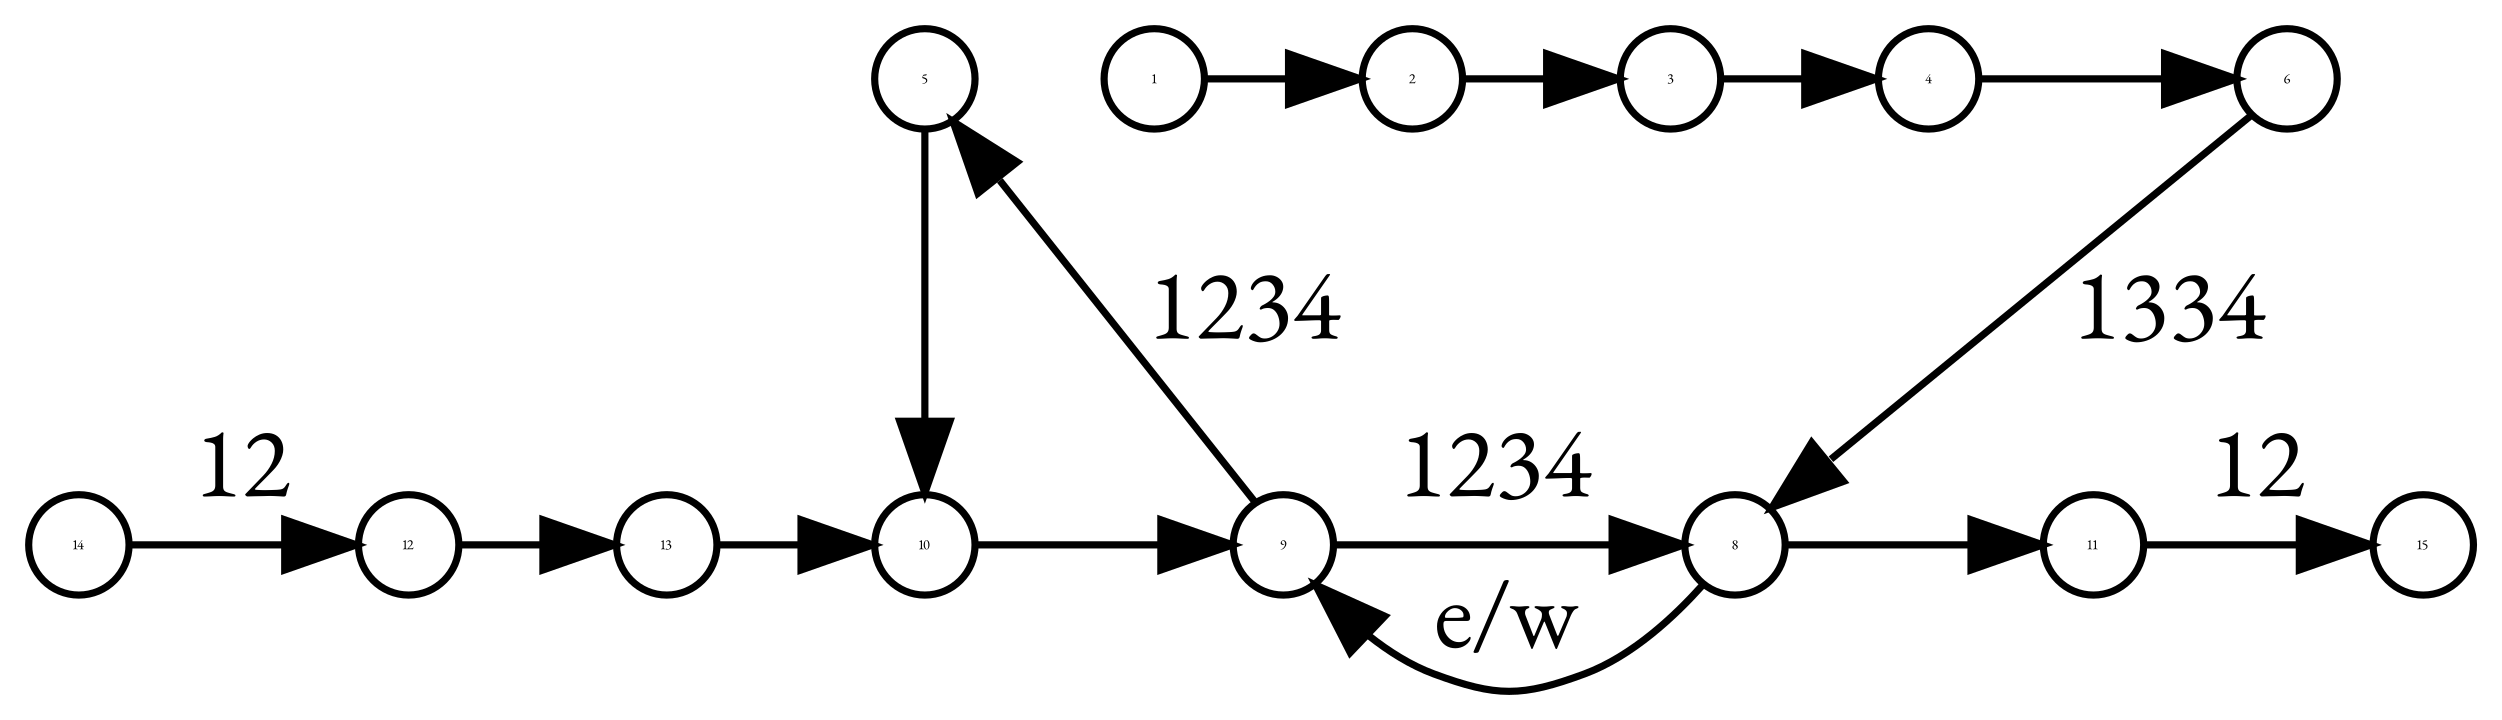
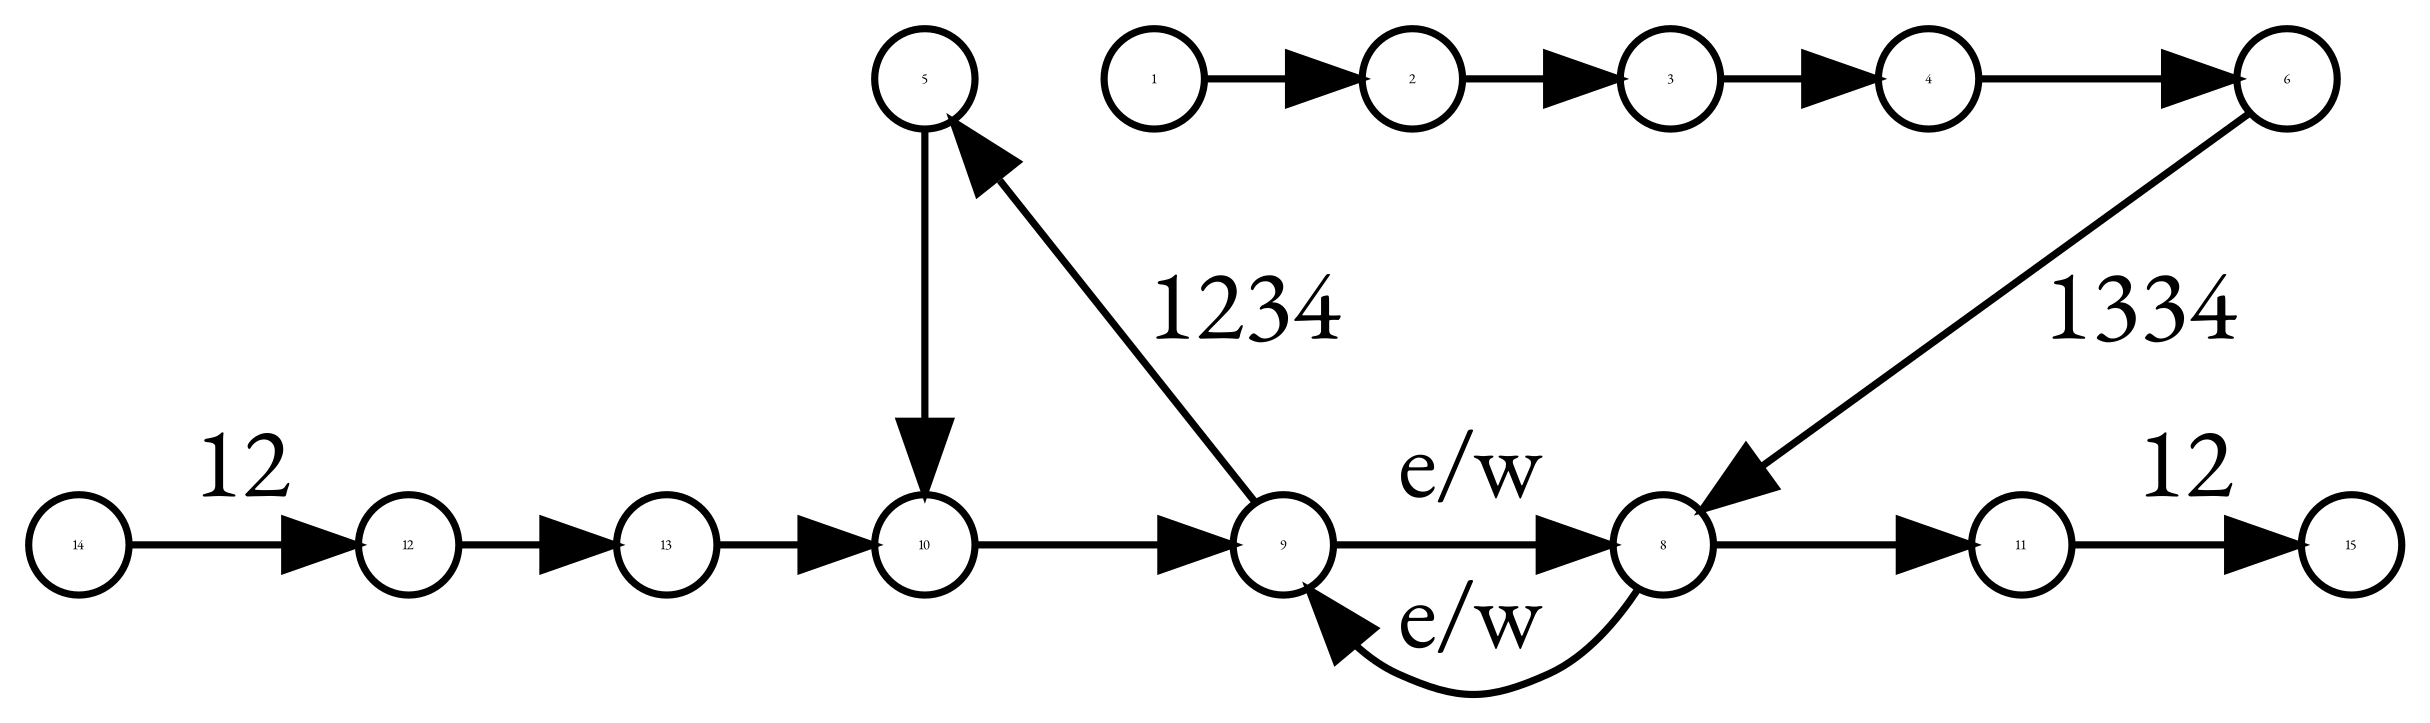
(1509, 470) -> (1473, 470)
